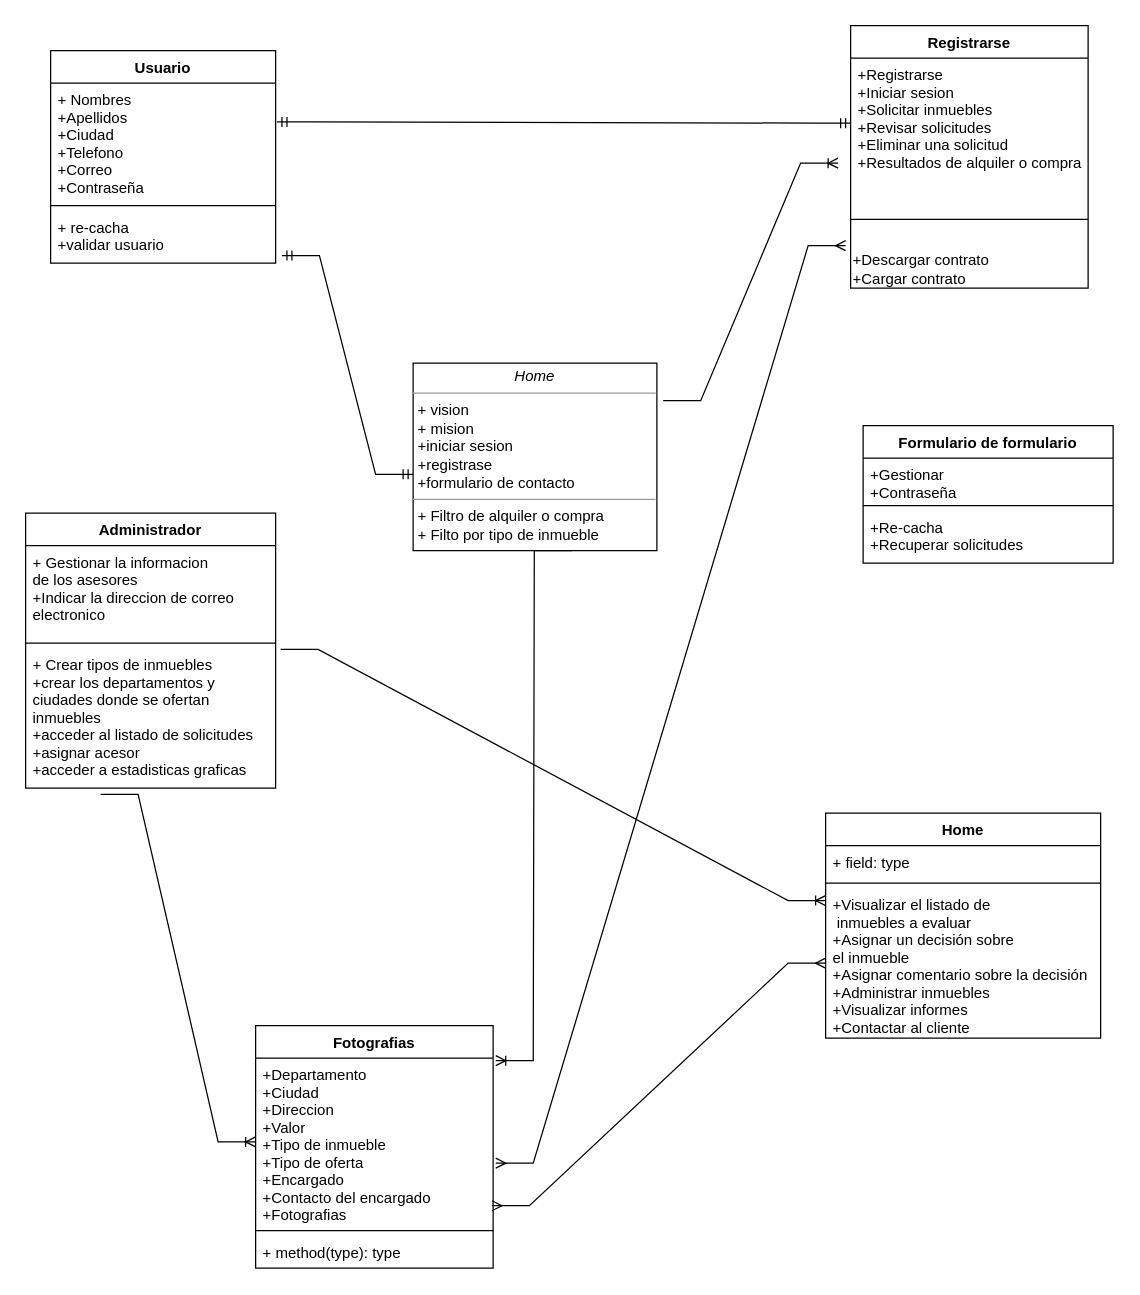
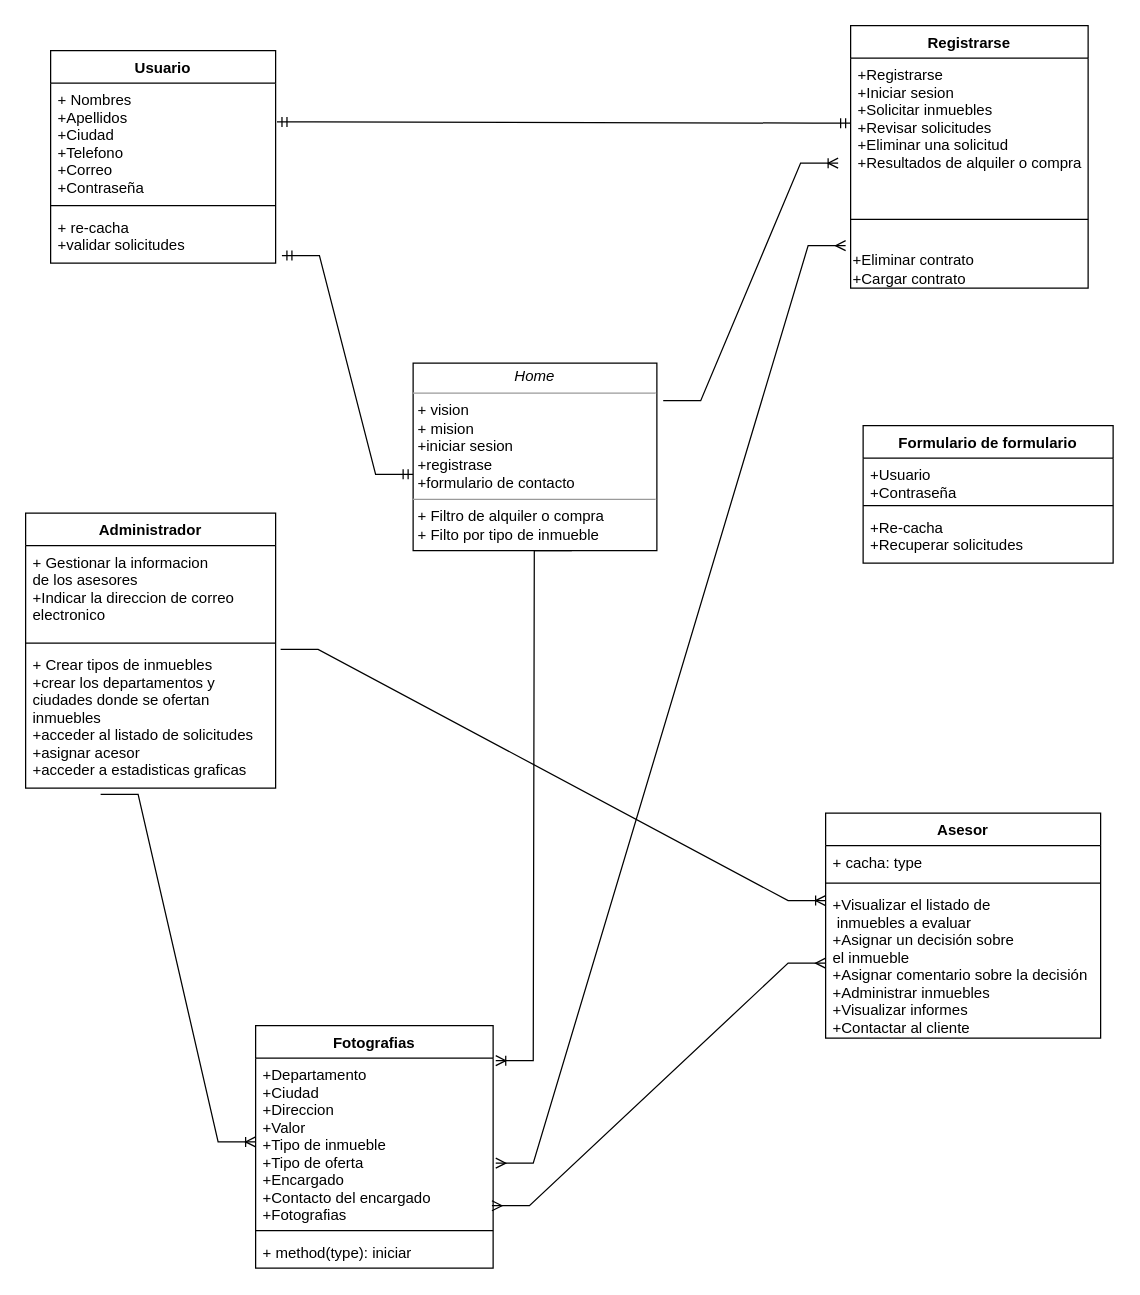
(98, 228) -> (98, 228)
(931, 269) -> (921, 269)
(910, 475) -> (902, 475)
(963, 830) -> (963, 830)
(877, 863) -> (881, 863)
(341, 1253) -> (347, 1253)
